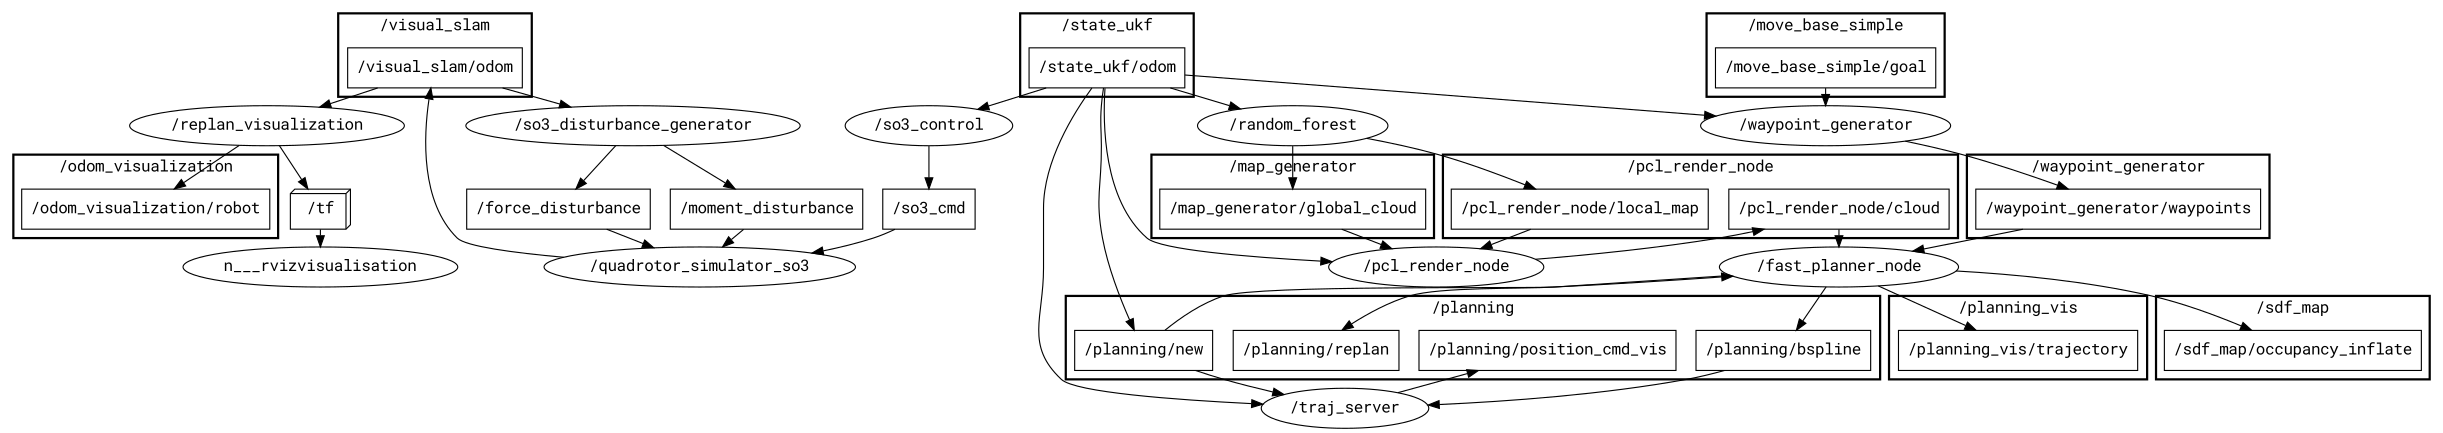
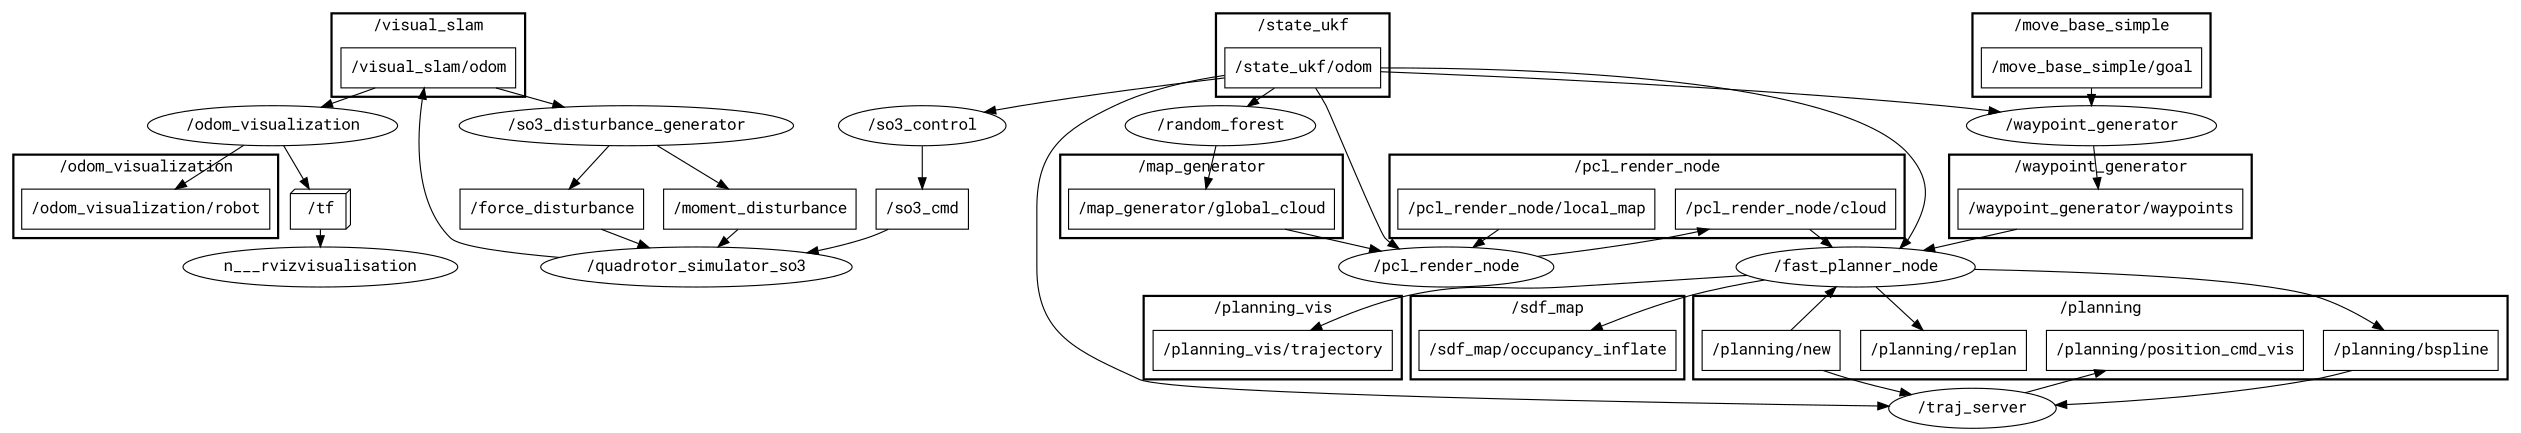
(267, 126) -> (273, 126)
(1463, 162) -> none
(1099, 206) -> (1793, 102)
